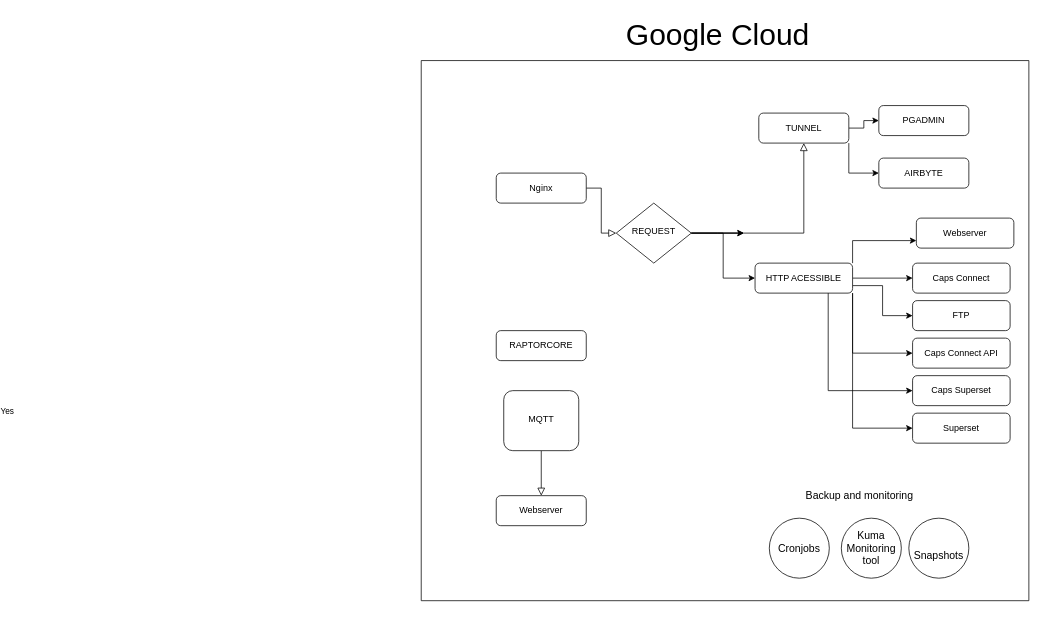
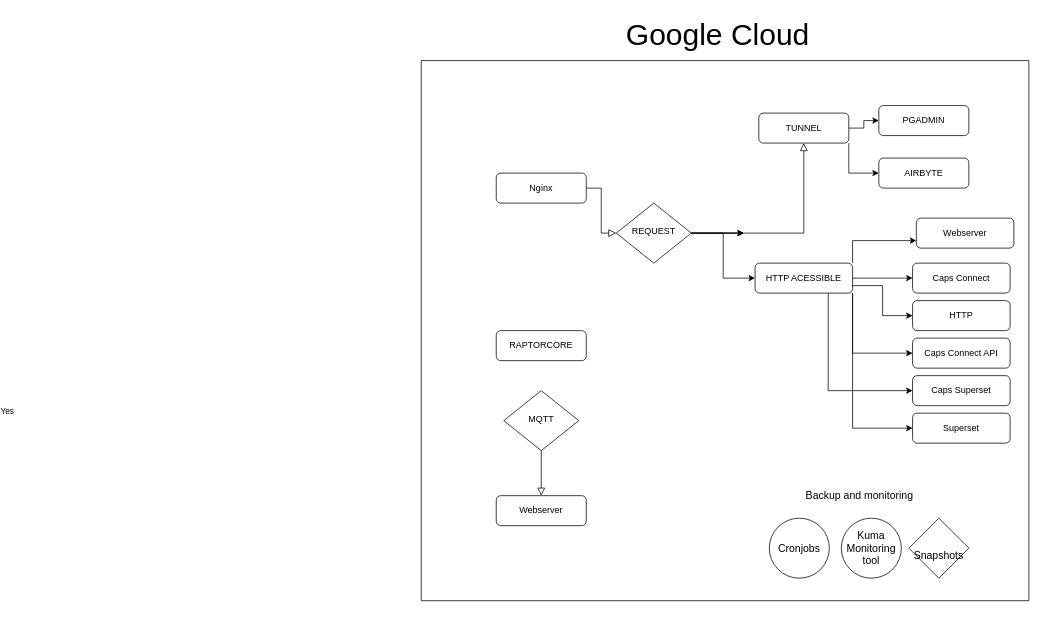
(961, 315) -> (961, 315)
(541, 420) -> (541, 420)
(939, 548) -> (939, 548)
